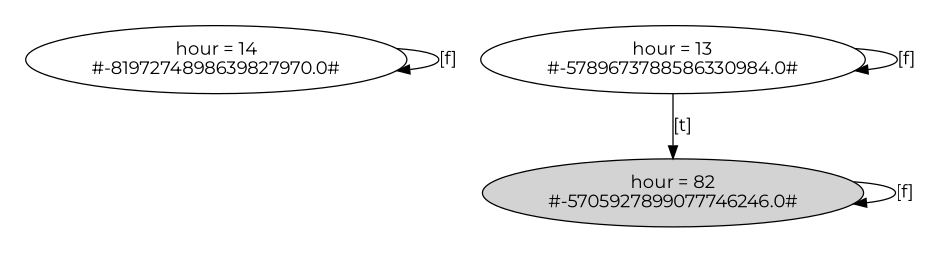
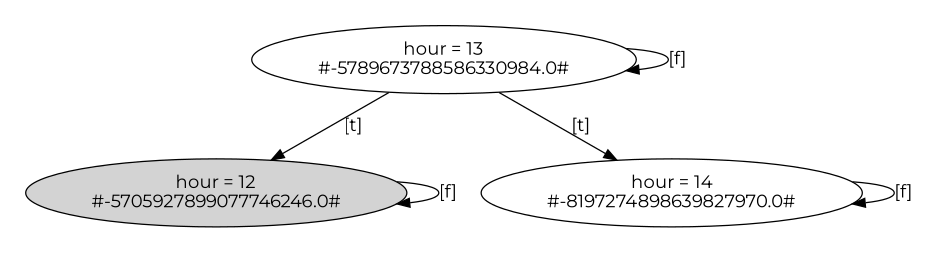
none -> (552, 123)
(673, 193) -> (216, 193)
